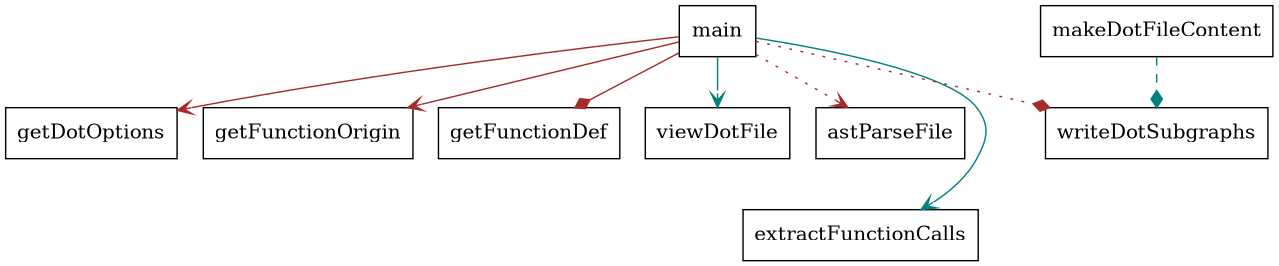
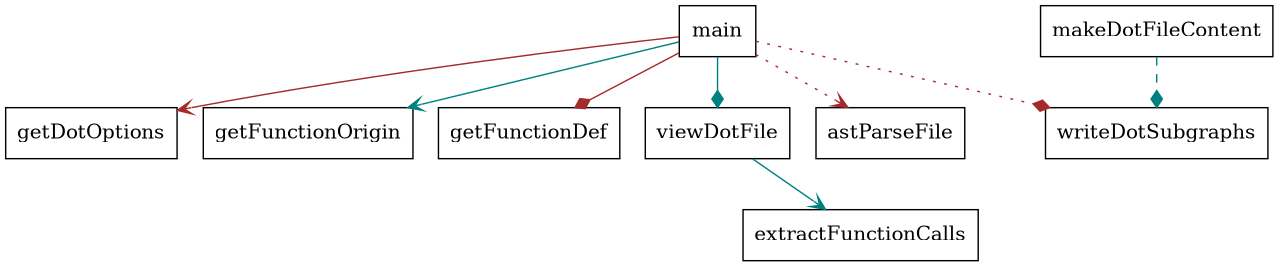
(550, 73) -> (550, 73)
(718, 74) -> (718, 74)
(966, 98) -> (783, 180)
